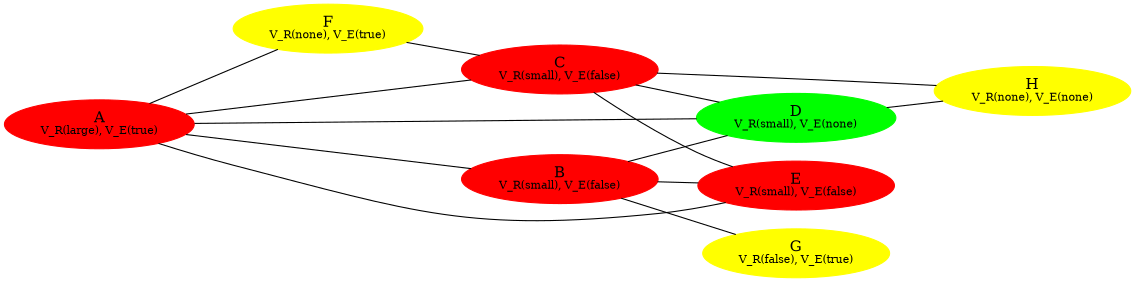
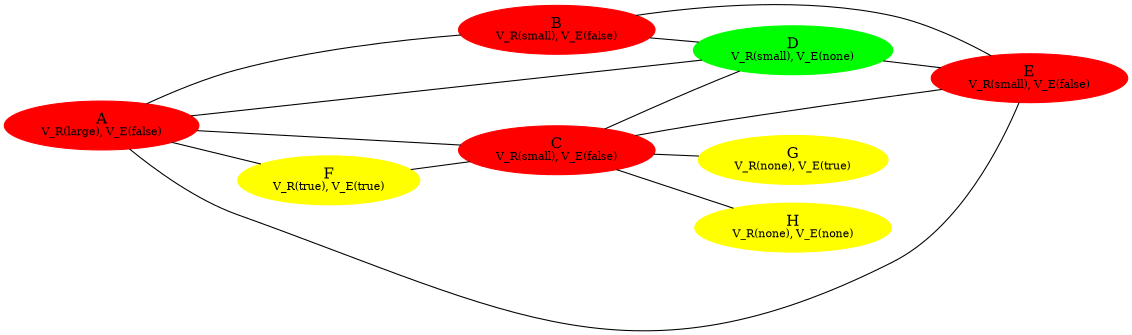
(328, 35) -> (329, 187)
(915, 104) -> (912, 64)
(99, 131) -> (102, 132)
(681, 217) -> (676, 155)
(796, 260) -> (793, 166)
